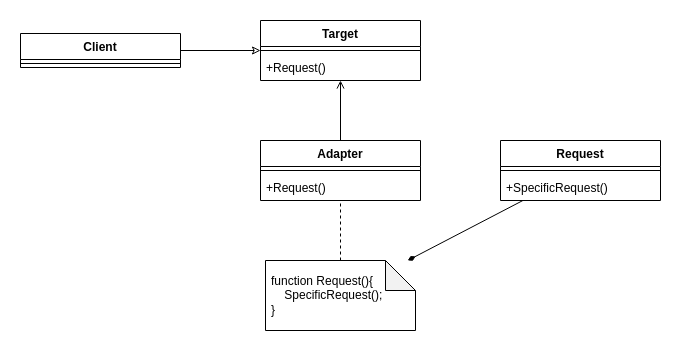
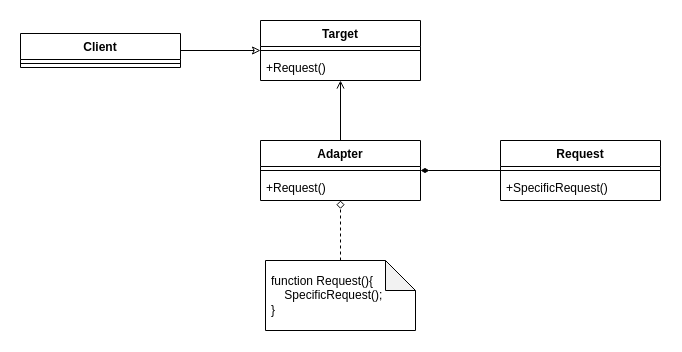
(341, 206) -> (341, 209)
(467, 229) -> (463, 171)
